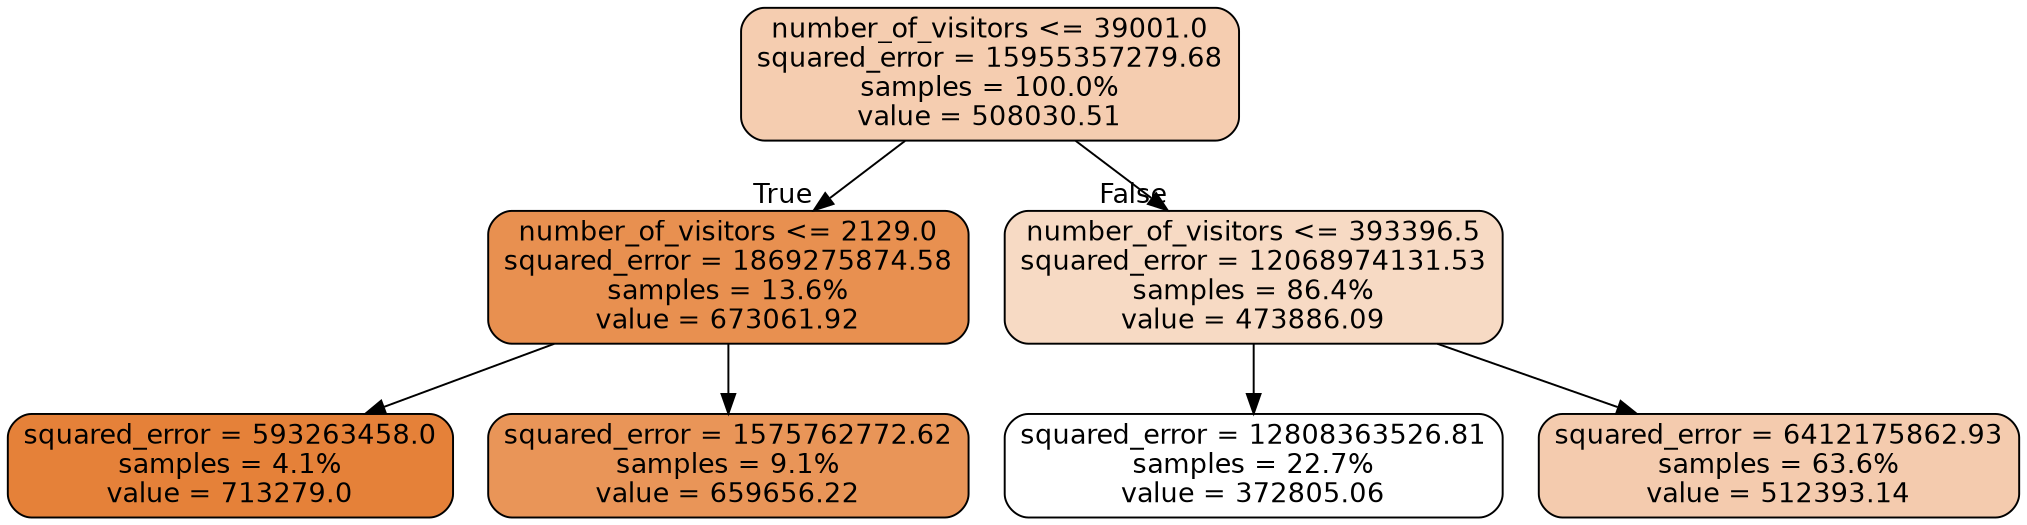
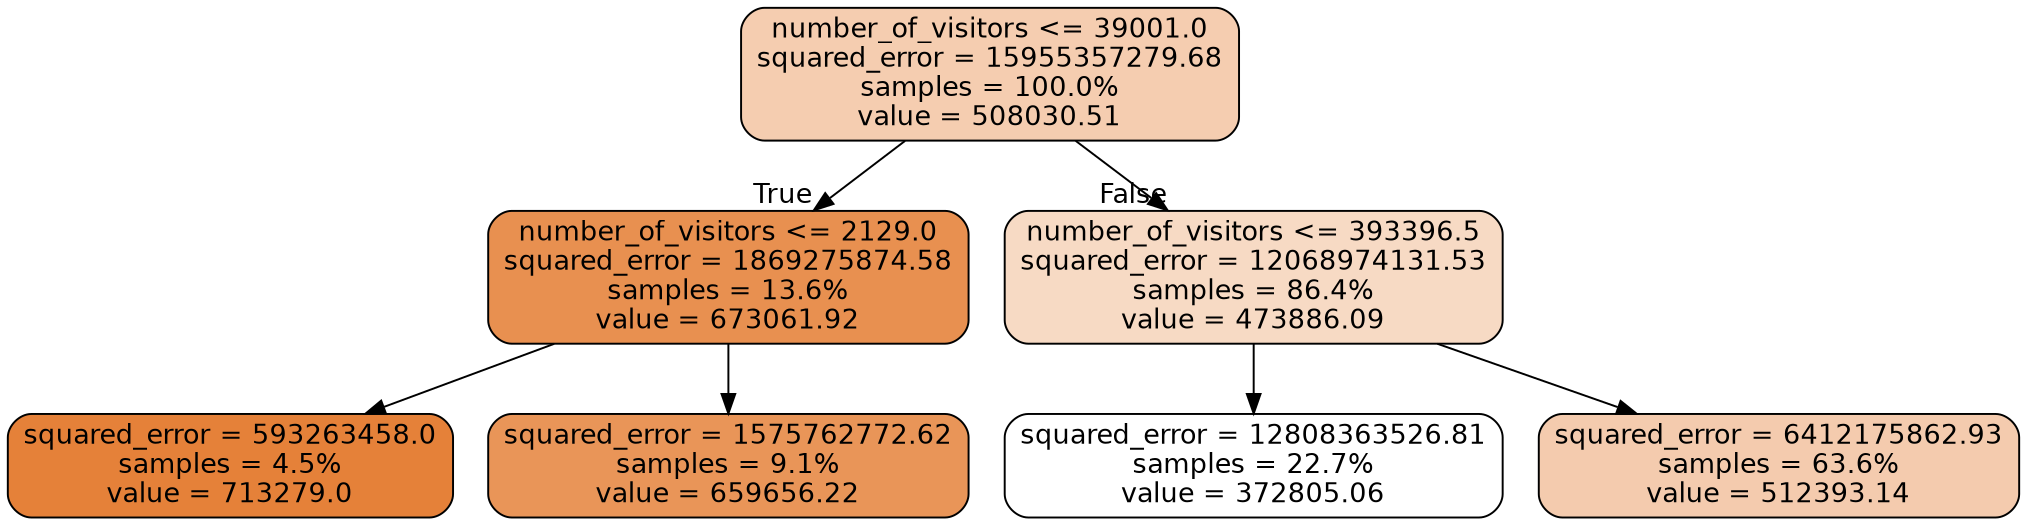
(230, 466) -> (230, 466)
